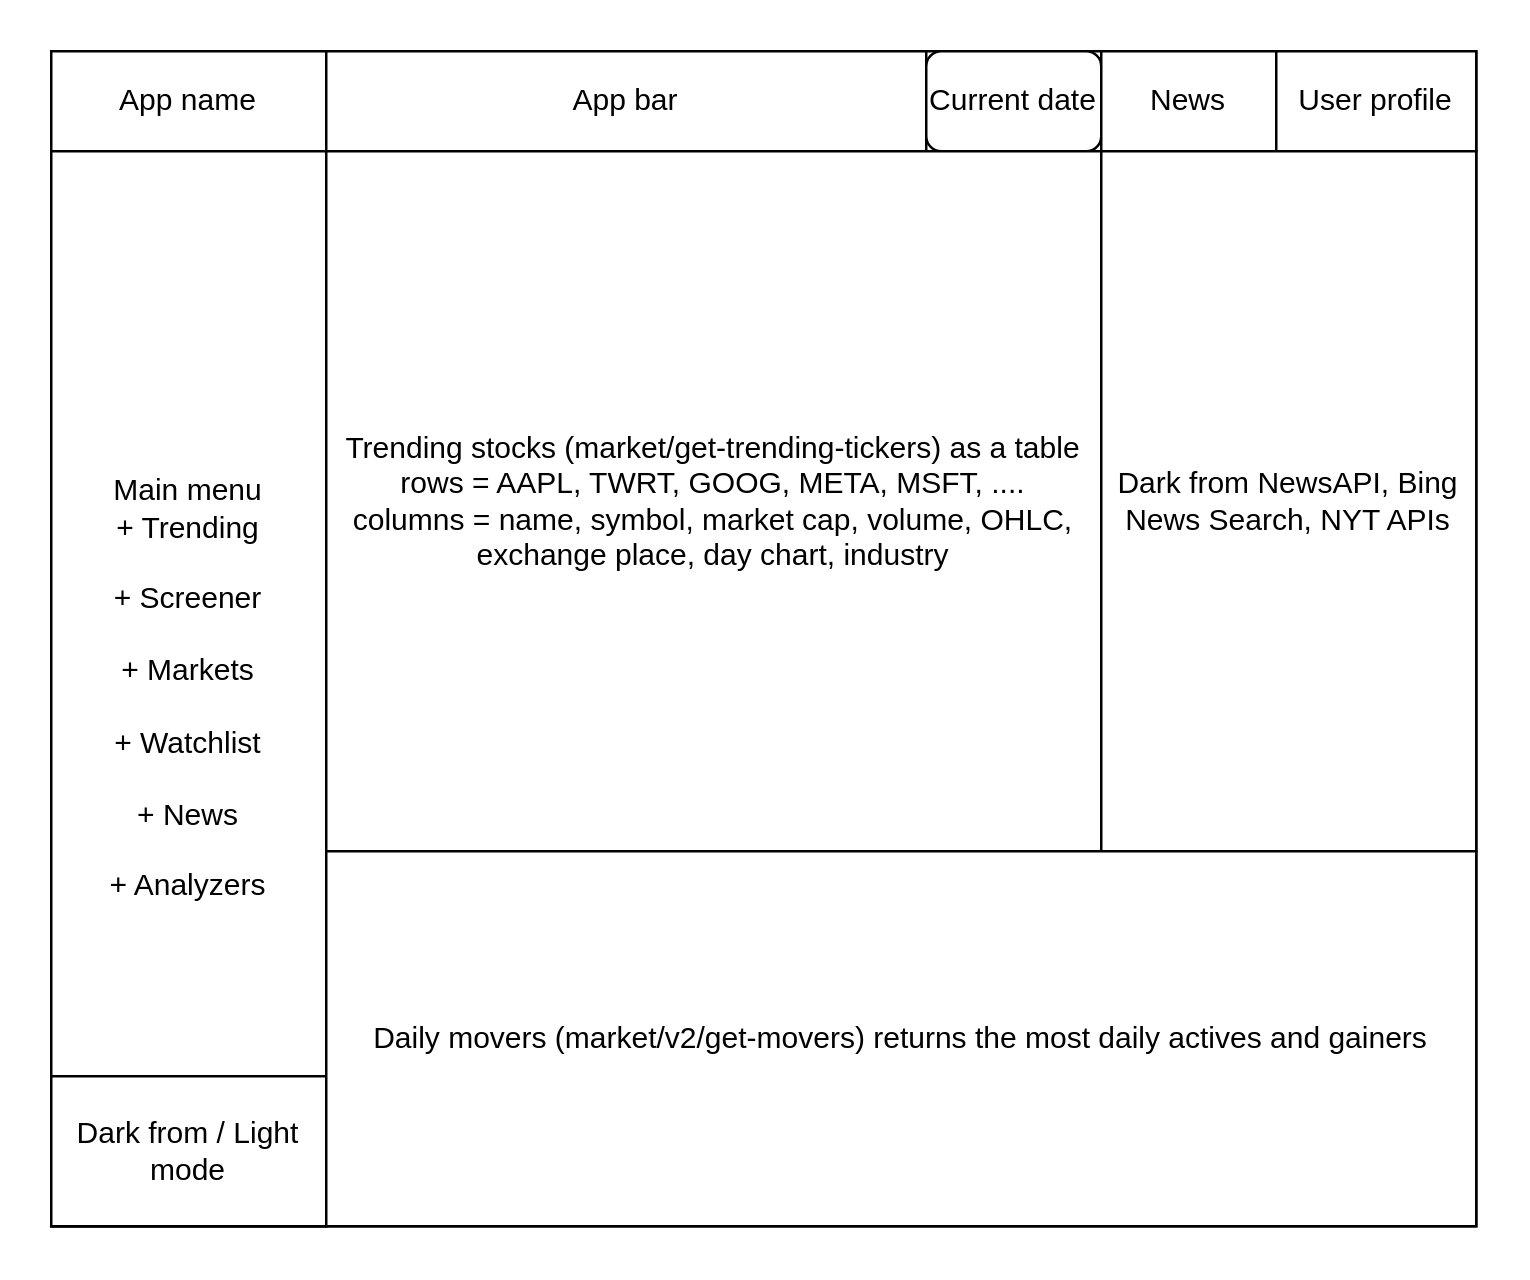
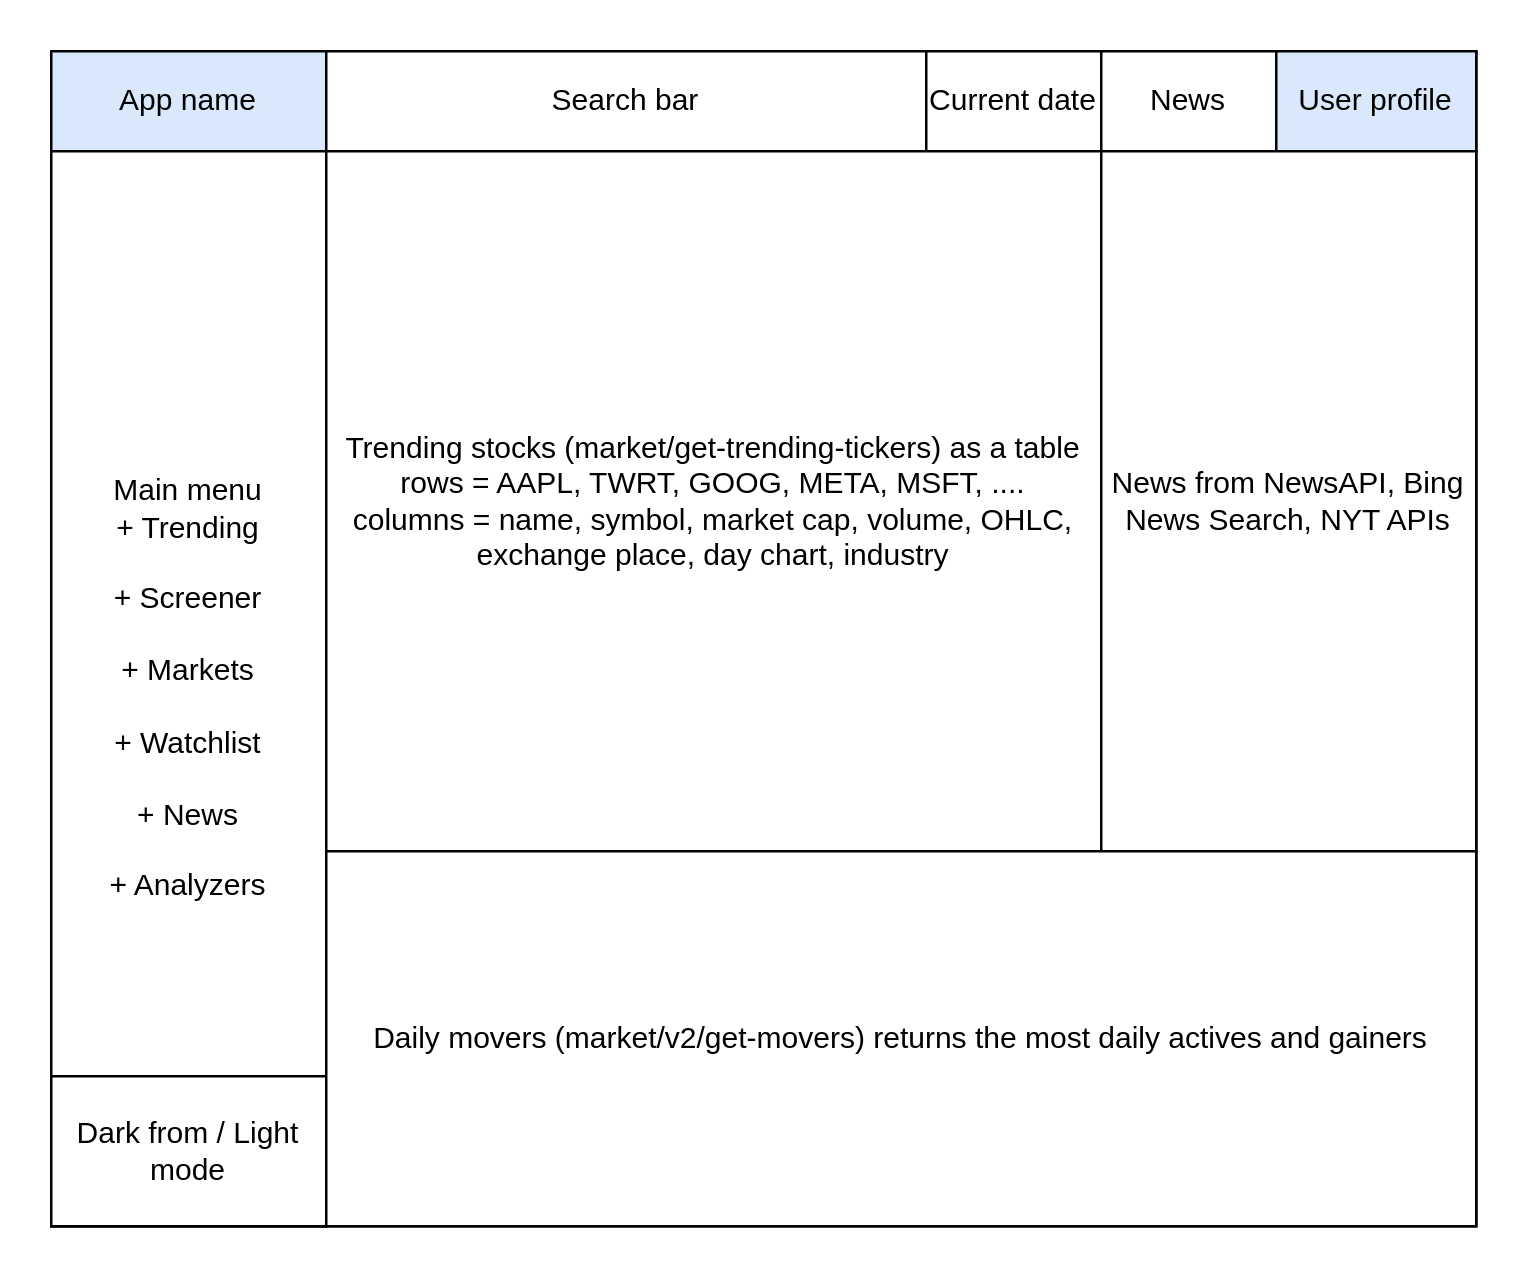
(189, 101) -> (189, 101)
(626, 101) -> (626, 101)
(1014, 101) -> (1014, 101)
(1376, 101) -> (1376, 101)
(1289, 501) -> (1289, 501)
